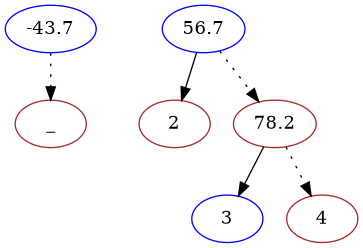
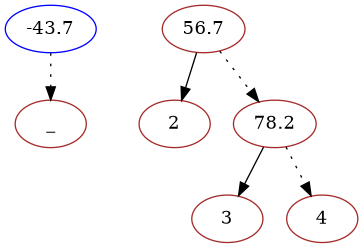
(204, 29) -> (204, 29)
(227, 219) -> (227, 219)
